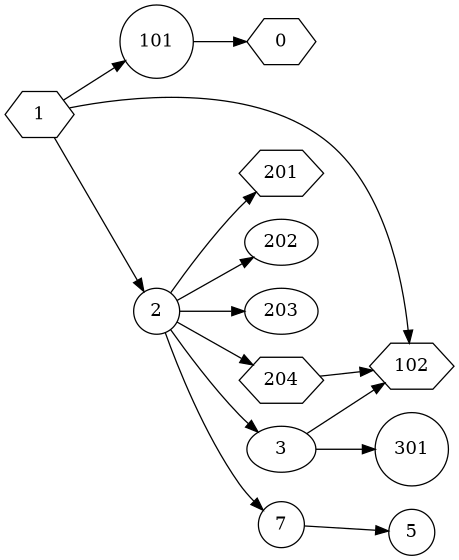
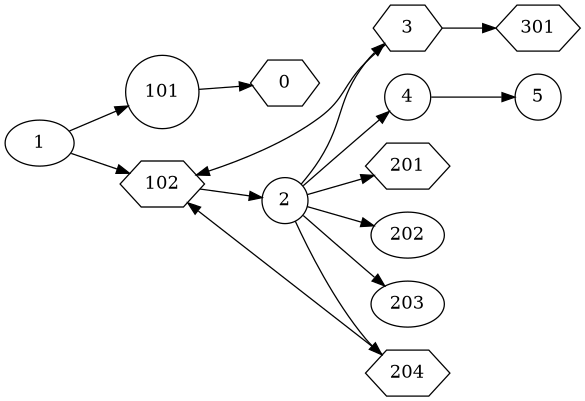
(40, 114) -> (40, 143)
(96, 209) -> (225, 192)
(281, 449) -> (408, 28)
(412, 449) -> (538, 28)
(281, 525) -> (408, 97)
